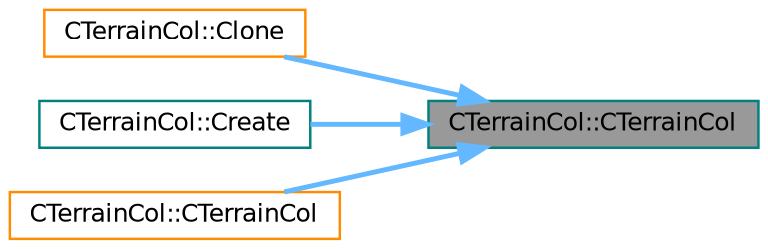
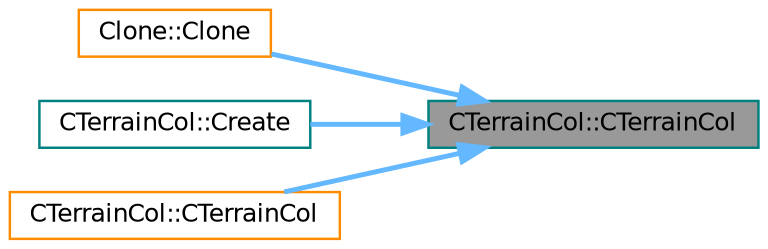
(175, 33) -> (175, 33)
